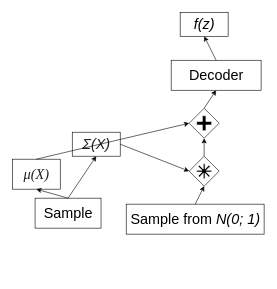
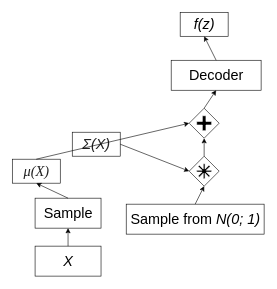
(36, 174) -> (36, 171)
(81, 179) -> none
none -> (68, 233)
none -> (68, 261)
